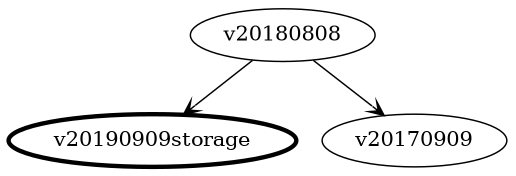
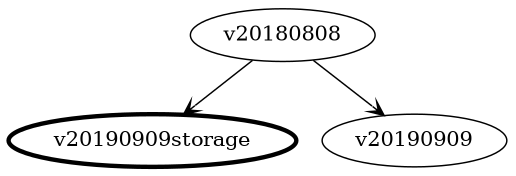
(414, 141) -> (414, 141)
